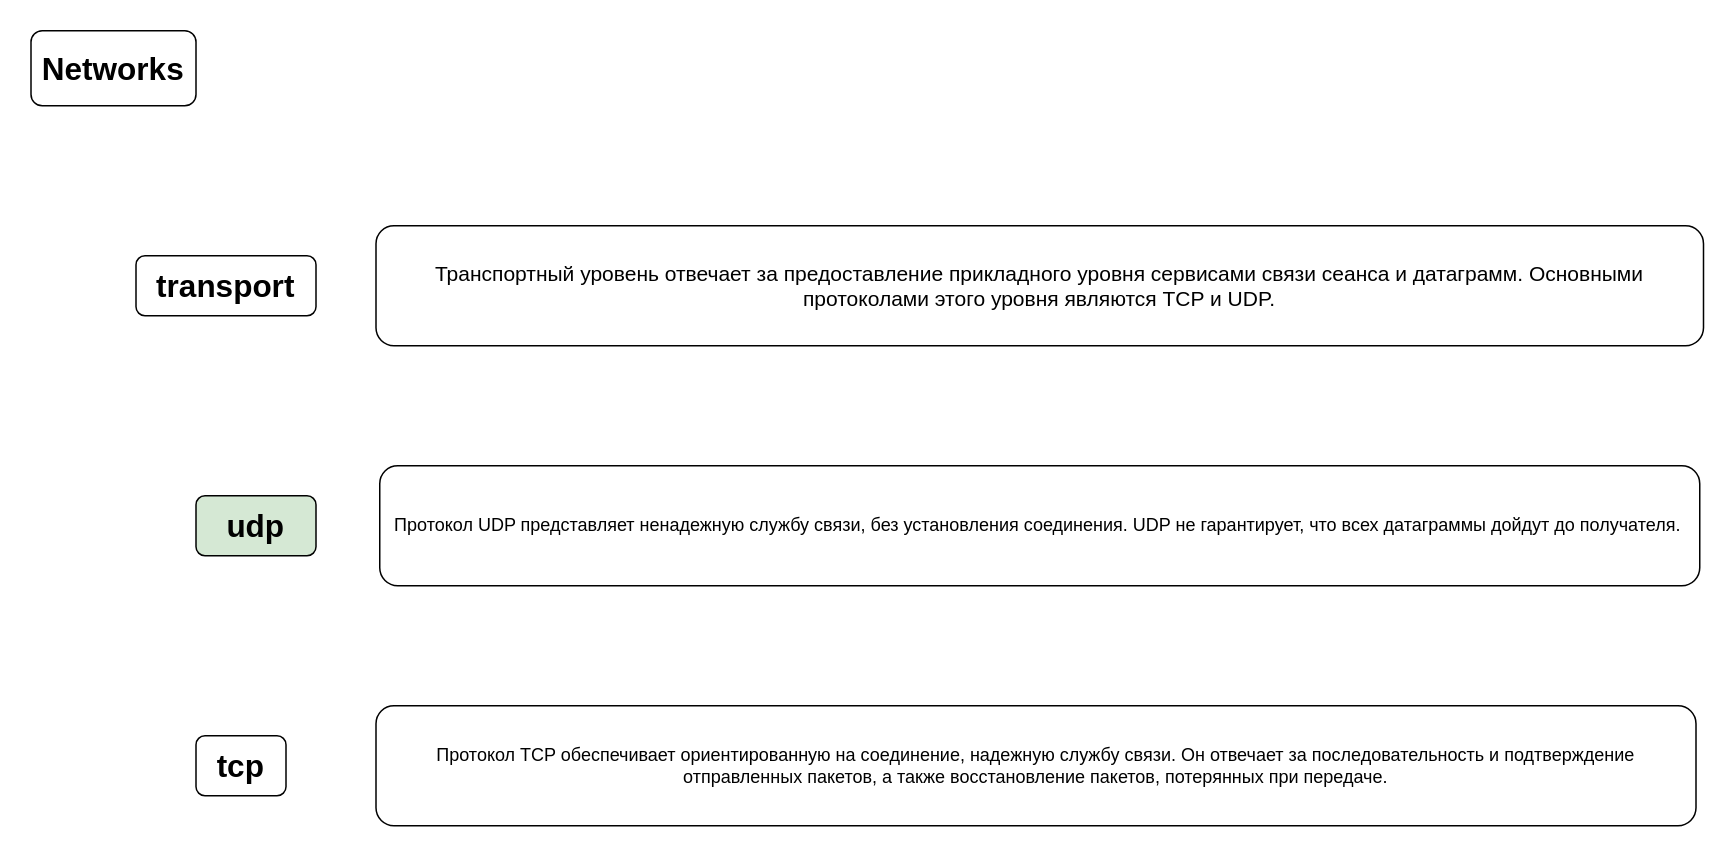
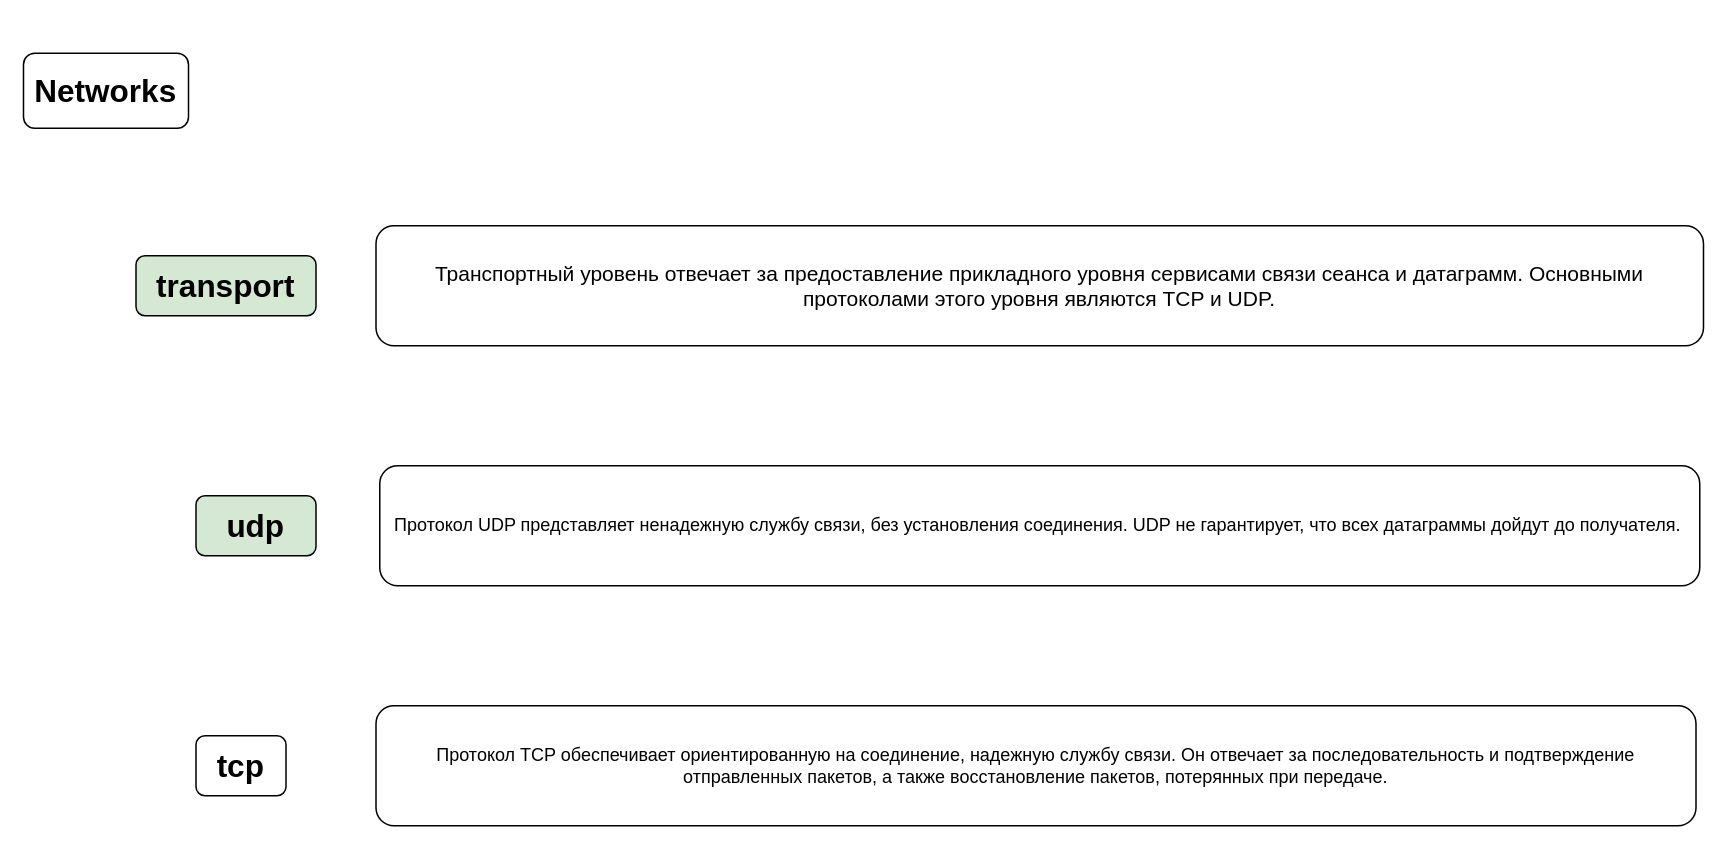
(113, 68) -> (106, 91)
(226, 286) -> (226, 286)
